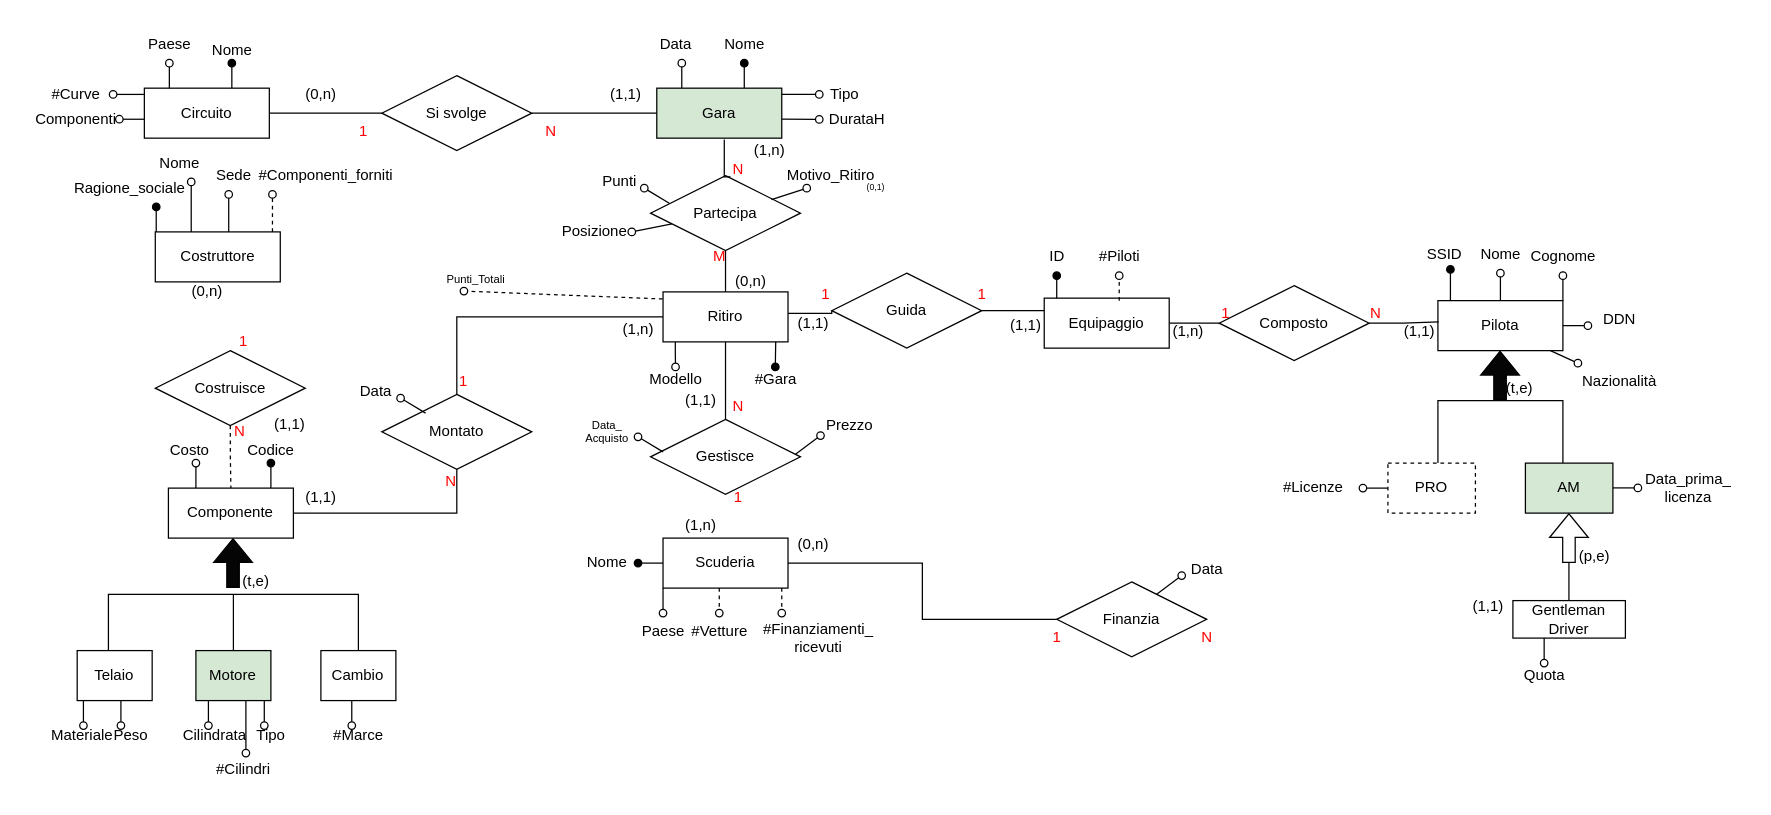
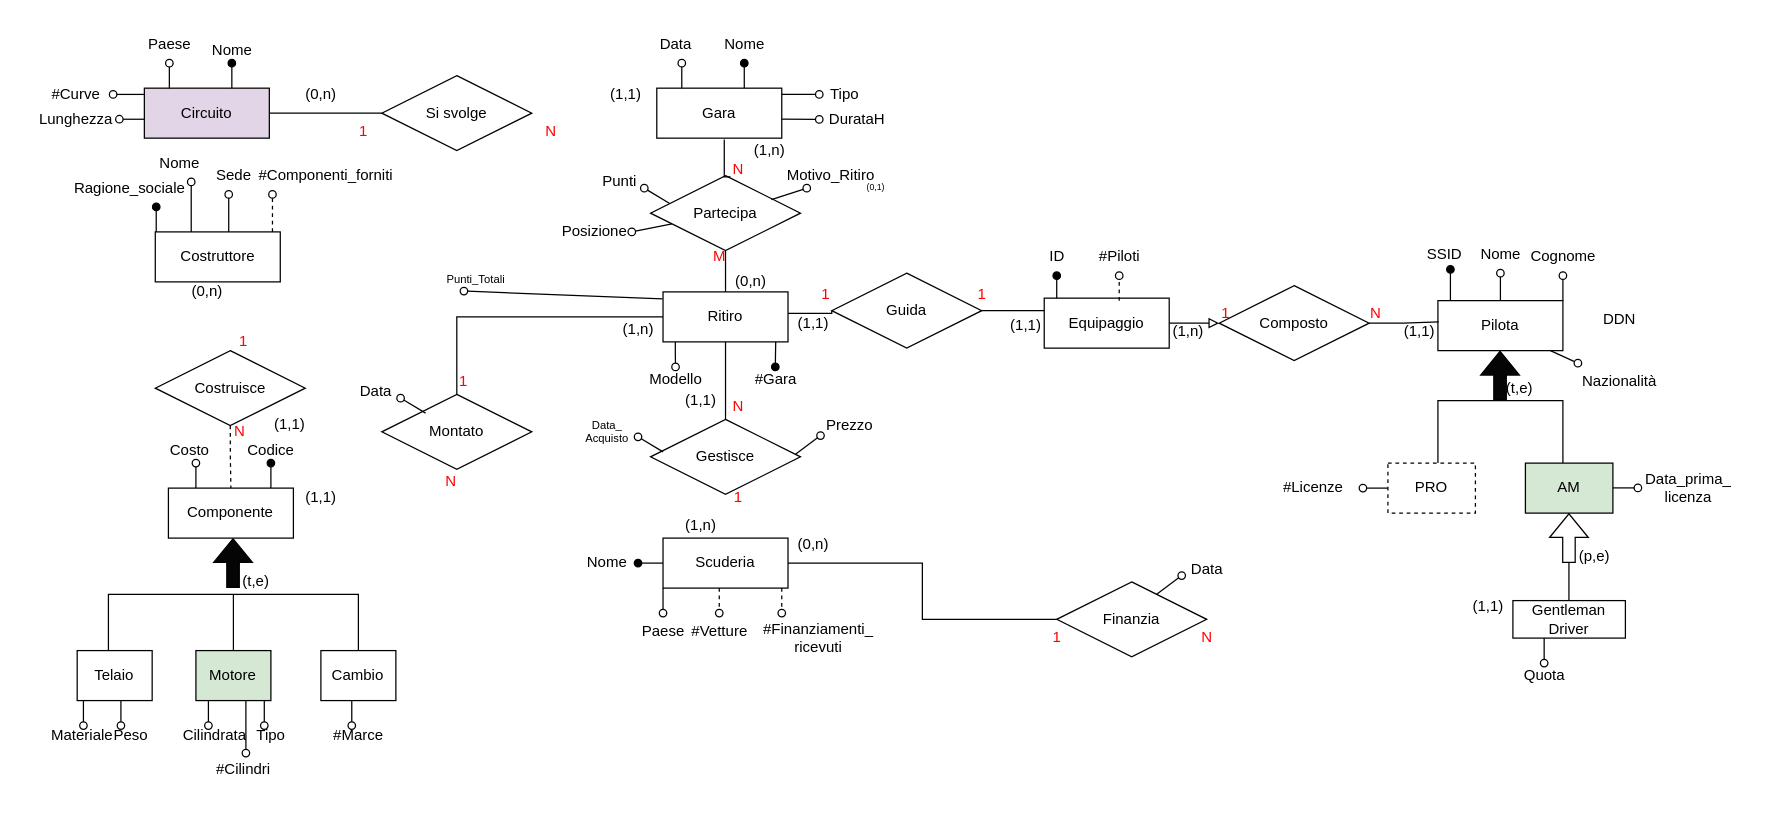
(207, 113) -> (207, 113)
(594, 113) -> none
(719, 113) -> (719, 113)
(76, 119) -> (76, 119)
(564, 295) -> (564, 295)
(1212, 323) -> (1207, 323)
(1574, 326) -> none
(397, 513) -> none
